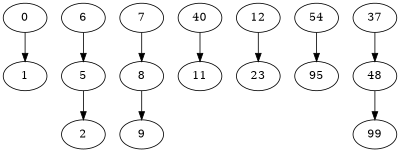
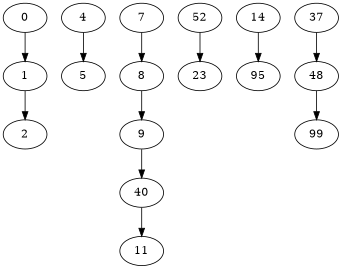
(83, 18) -> (83, 18)
(258, 18) -> (200, 18)
(317, 18) -> (258, 18)
(83, 101) -> (25, 101)
none -> (142, 160)
